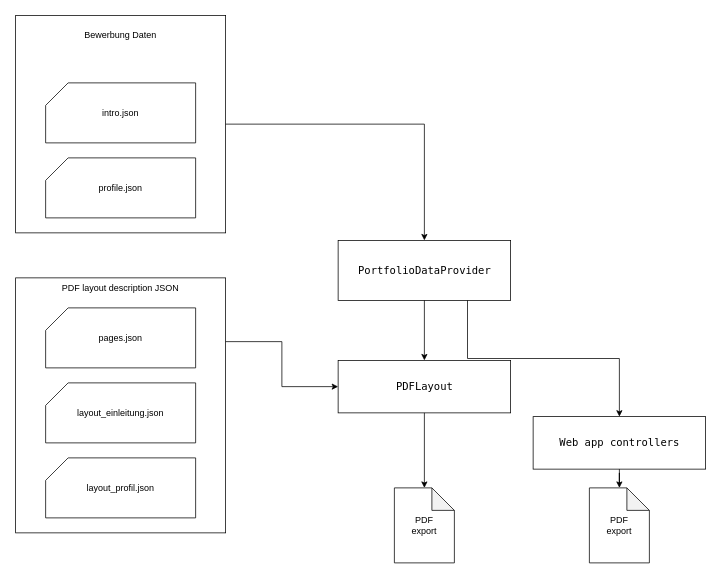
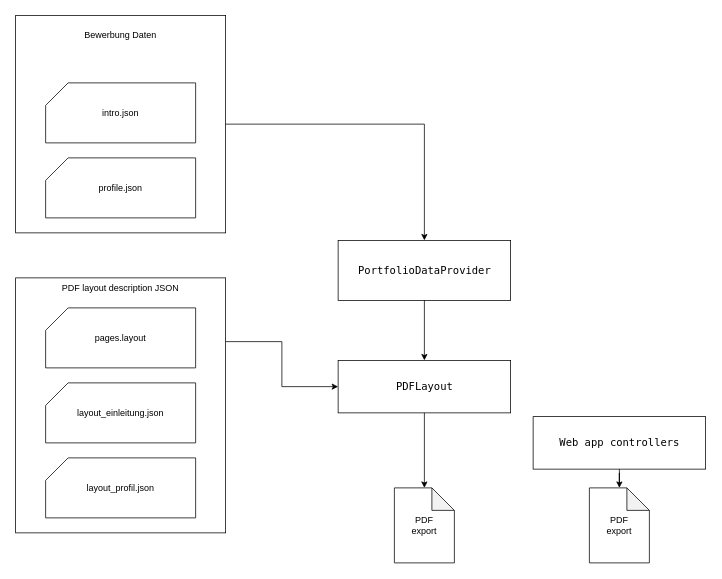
(120, 338) -> (120, 338)
(541, 359) -> none
